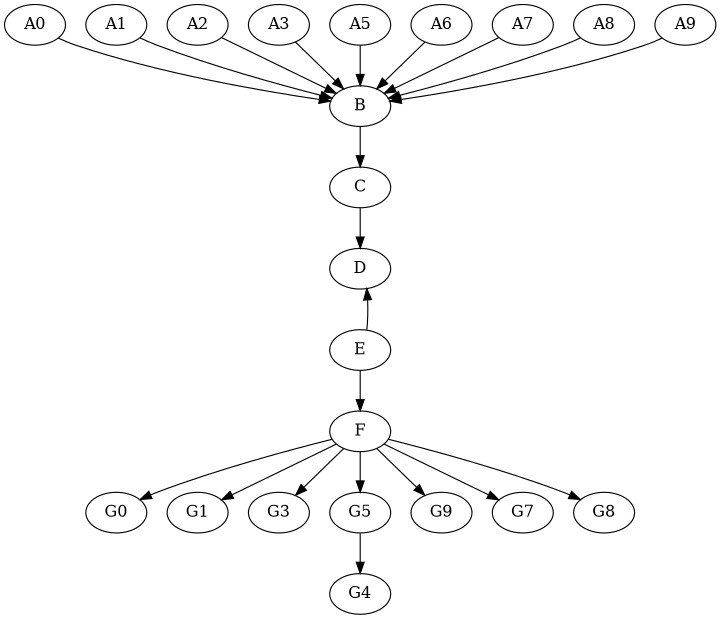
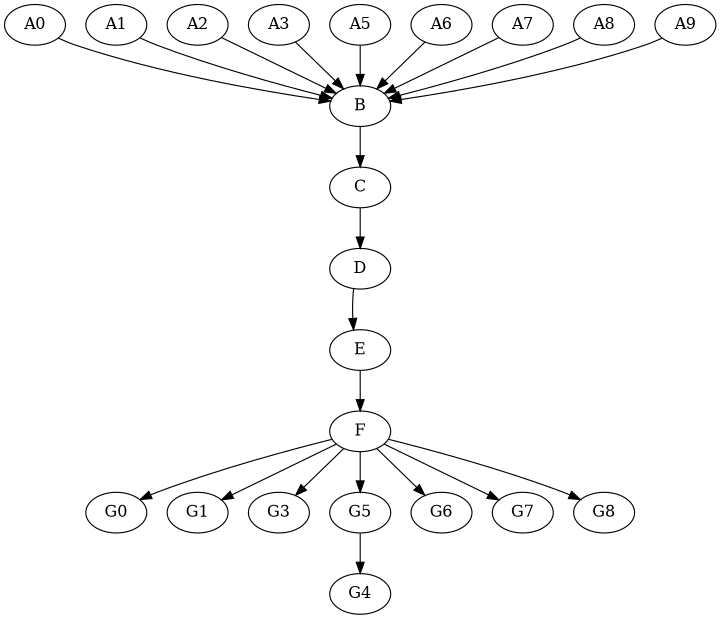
(368, 315) -> (353, 304)
(442, 513) -> (442, 513)
